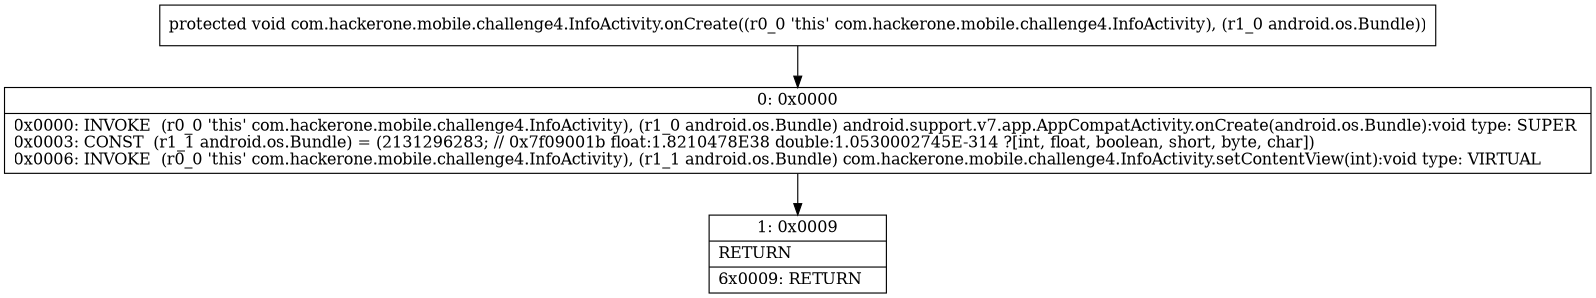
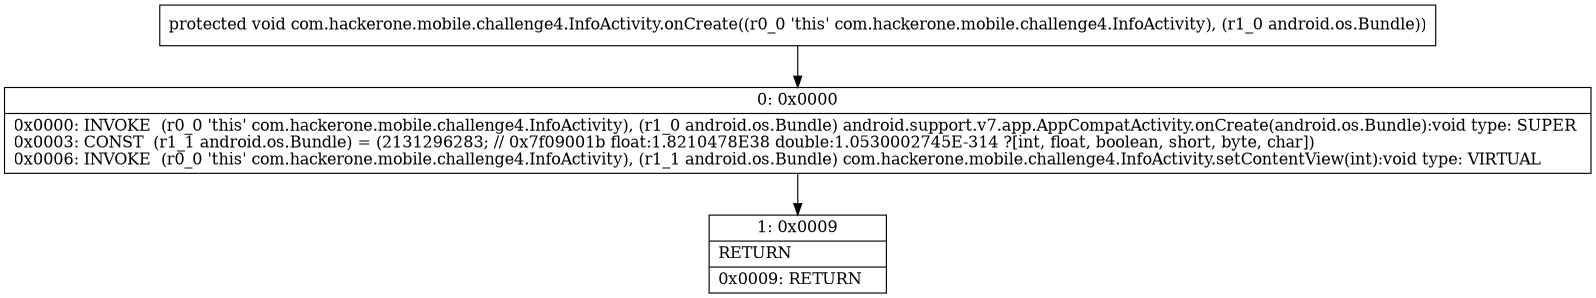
(798, 279) -> (798, 279)
